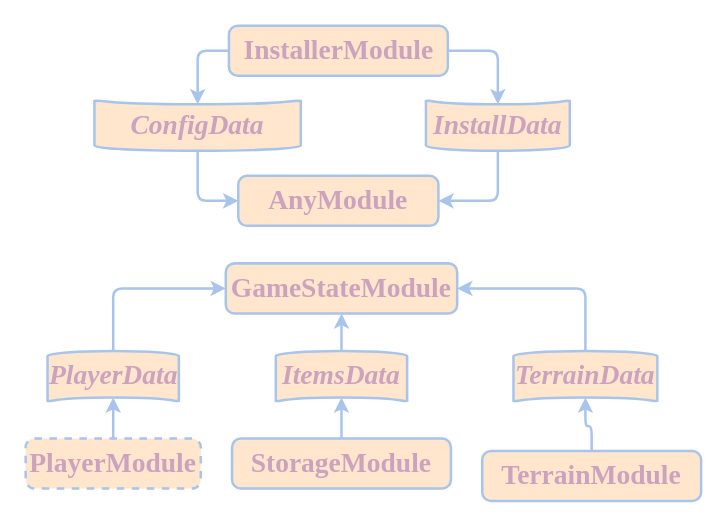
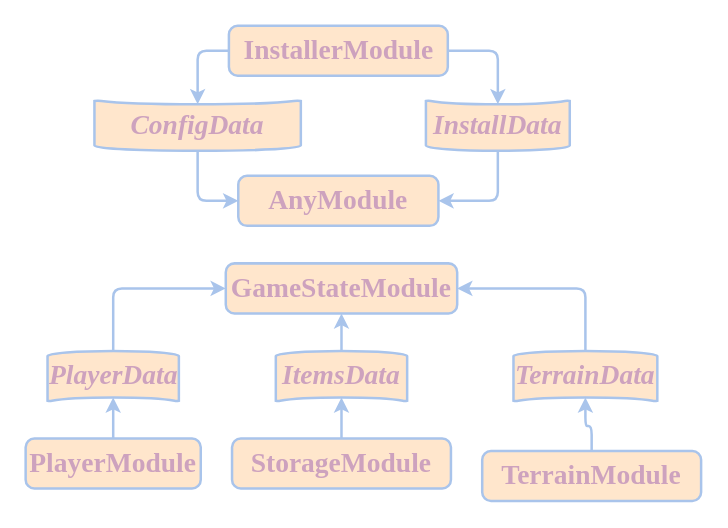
(113, 463) -> (113, 463)
